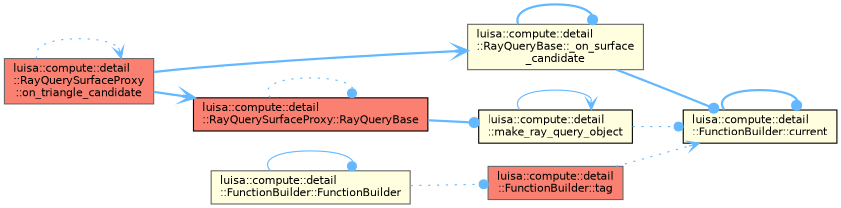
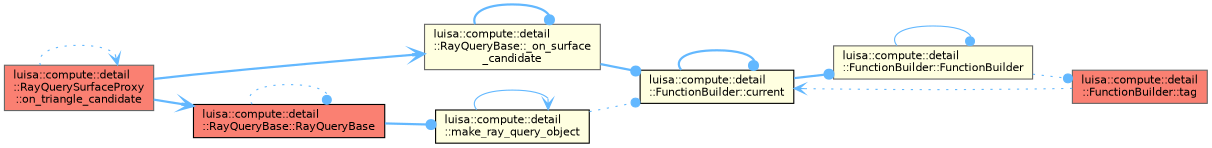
none -> (809, 76)
(311, 114) -> (289, 121)
